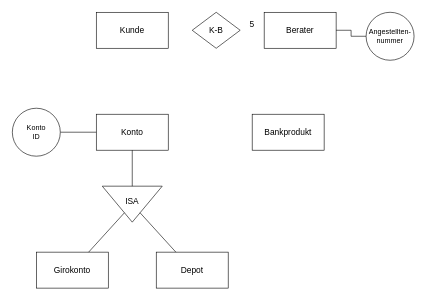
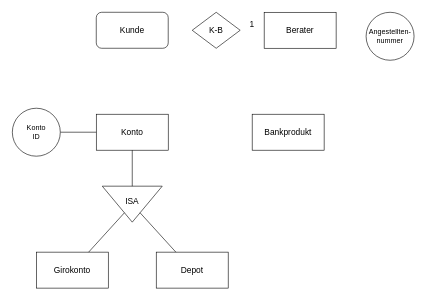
(252, 24) -> (252, 24)
(132, 30) -> (132, 30)
(351, 33) -> none
